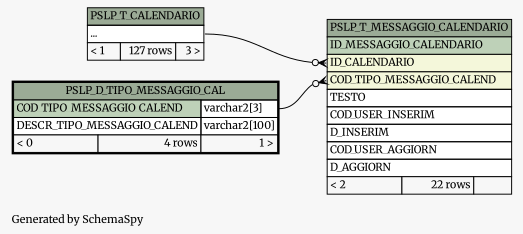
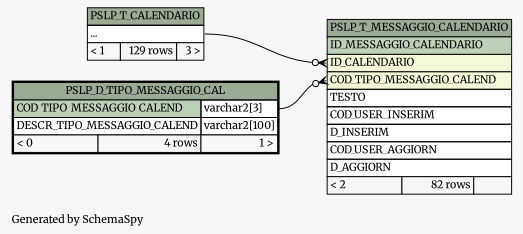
(151, 51) -> (151, 51)
(451, 185) -> (451, 185)
